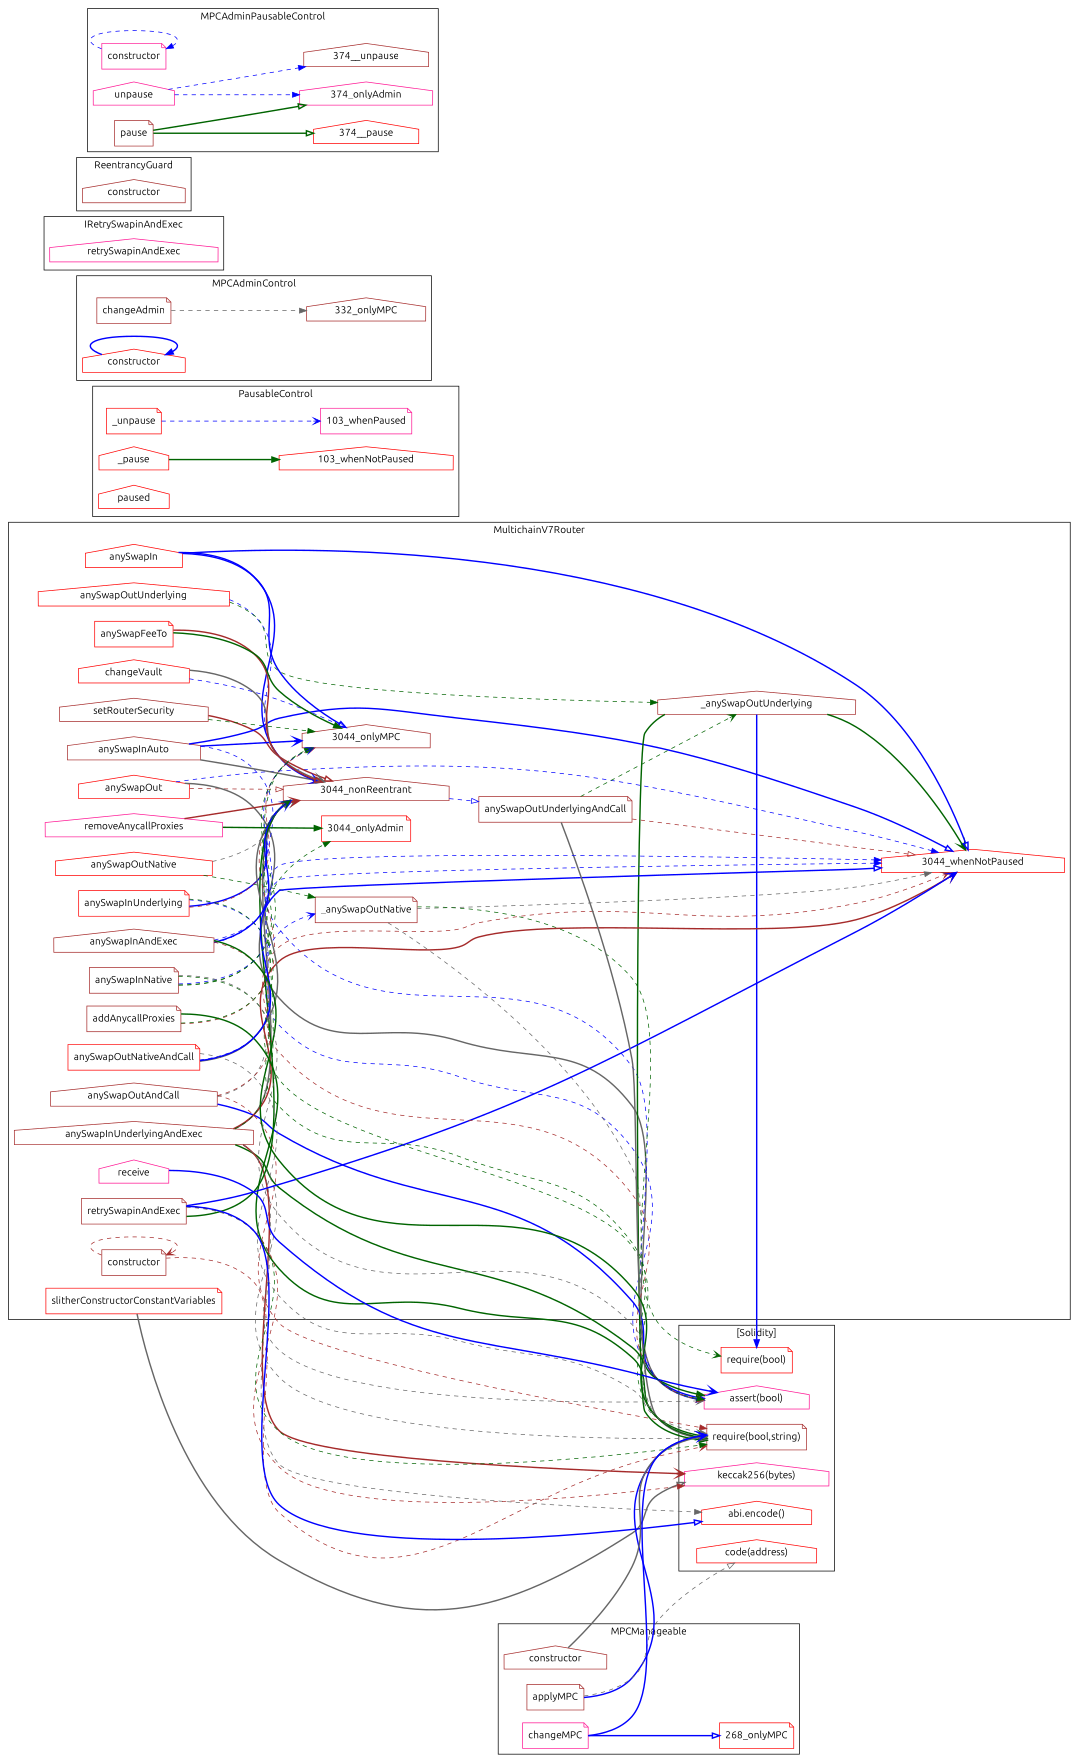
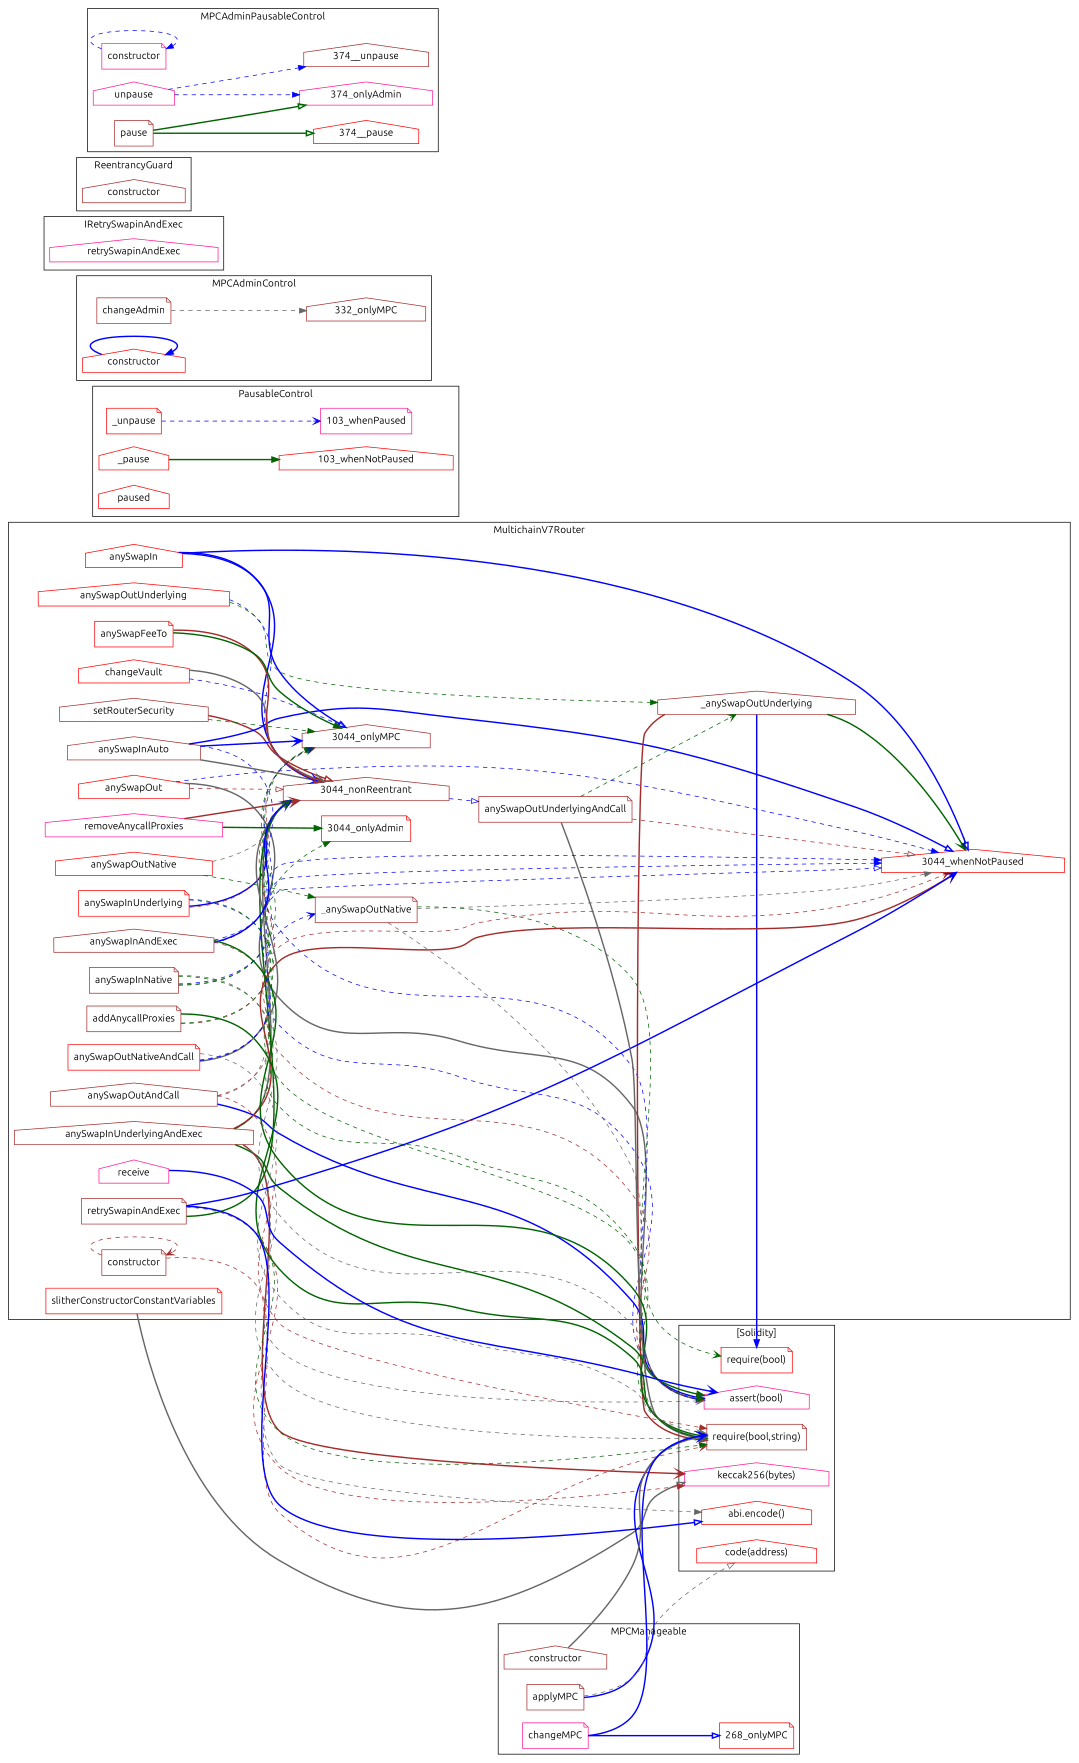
(468, 881) -> (468, 881)
(637, 1052) -> (637, 1052)
